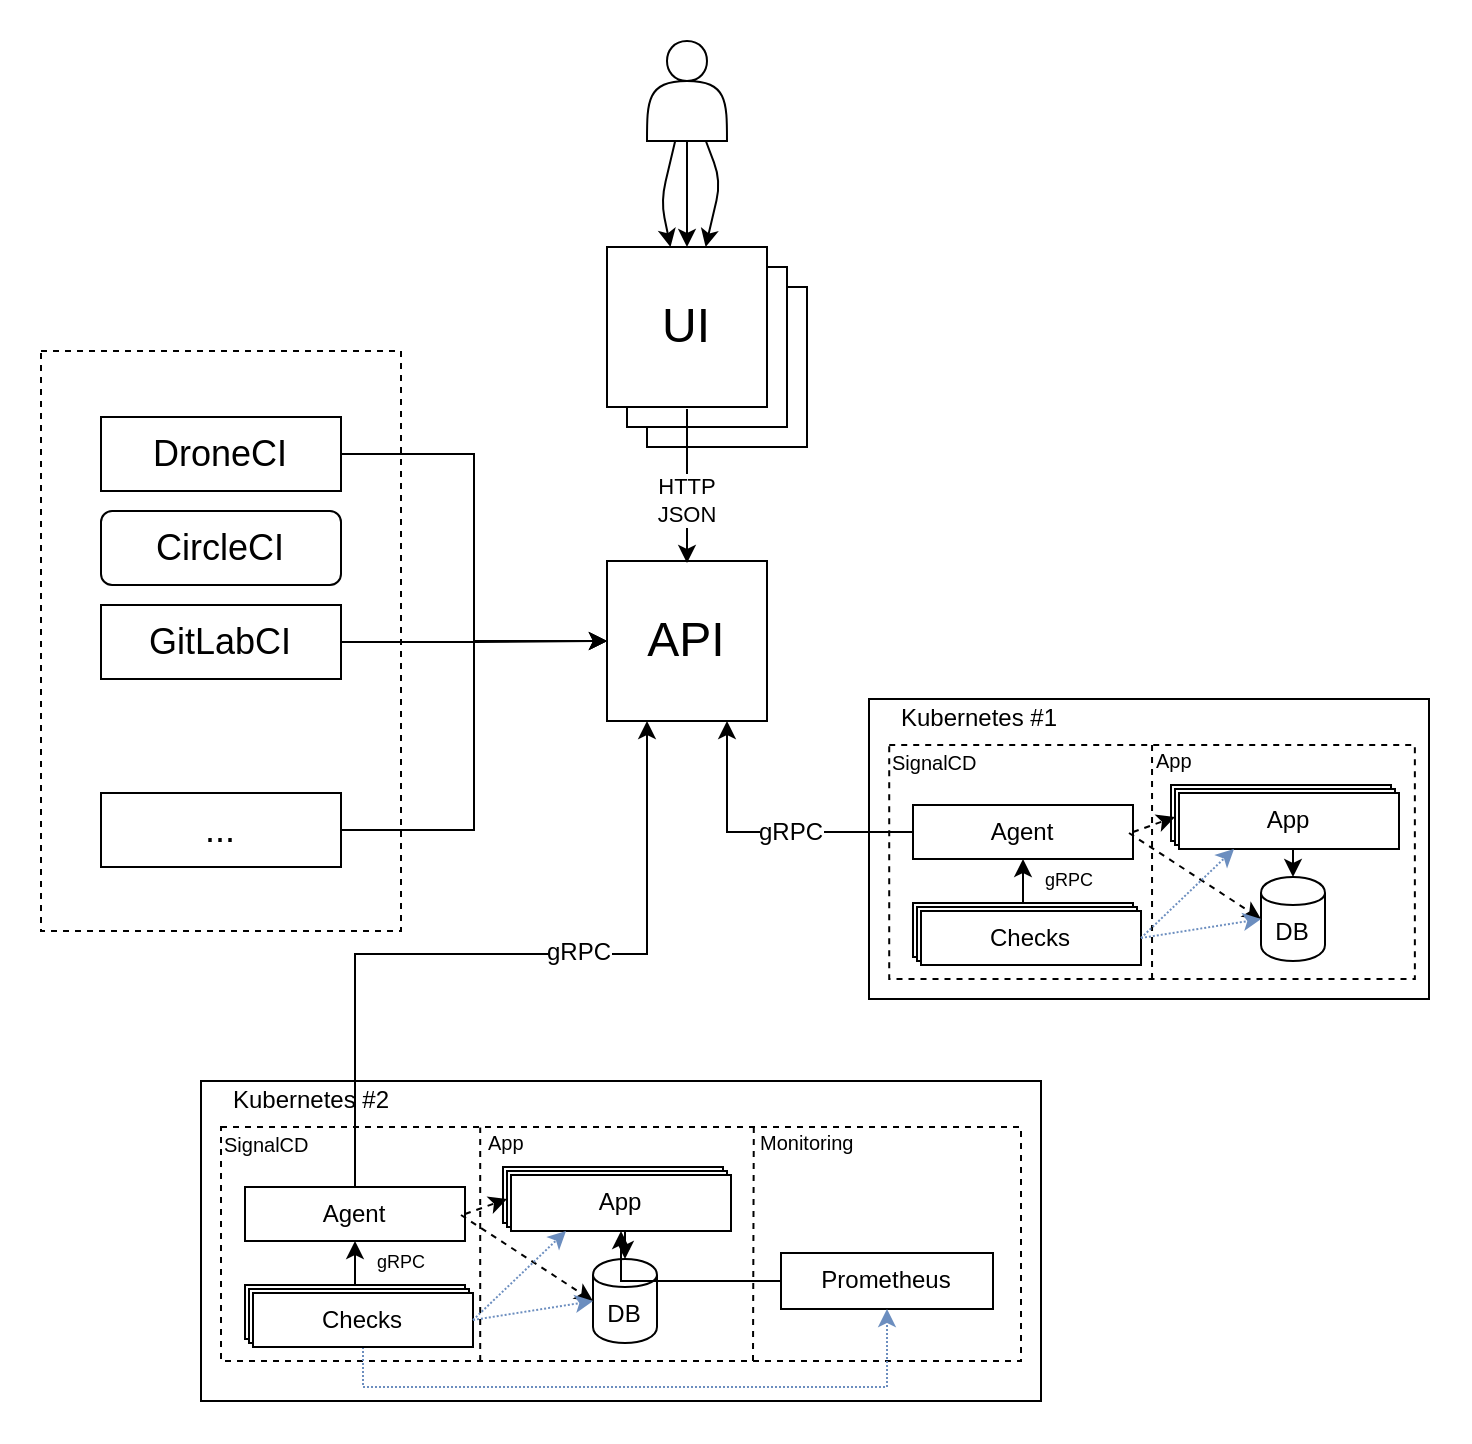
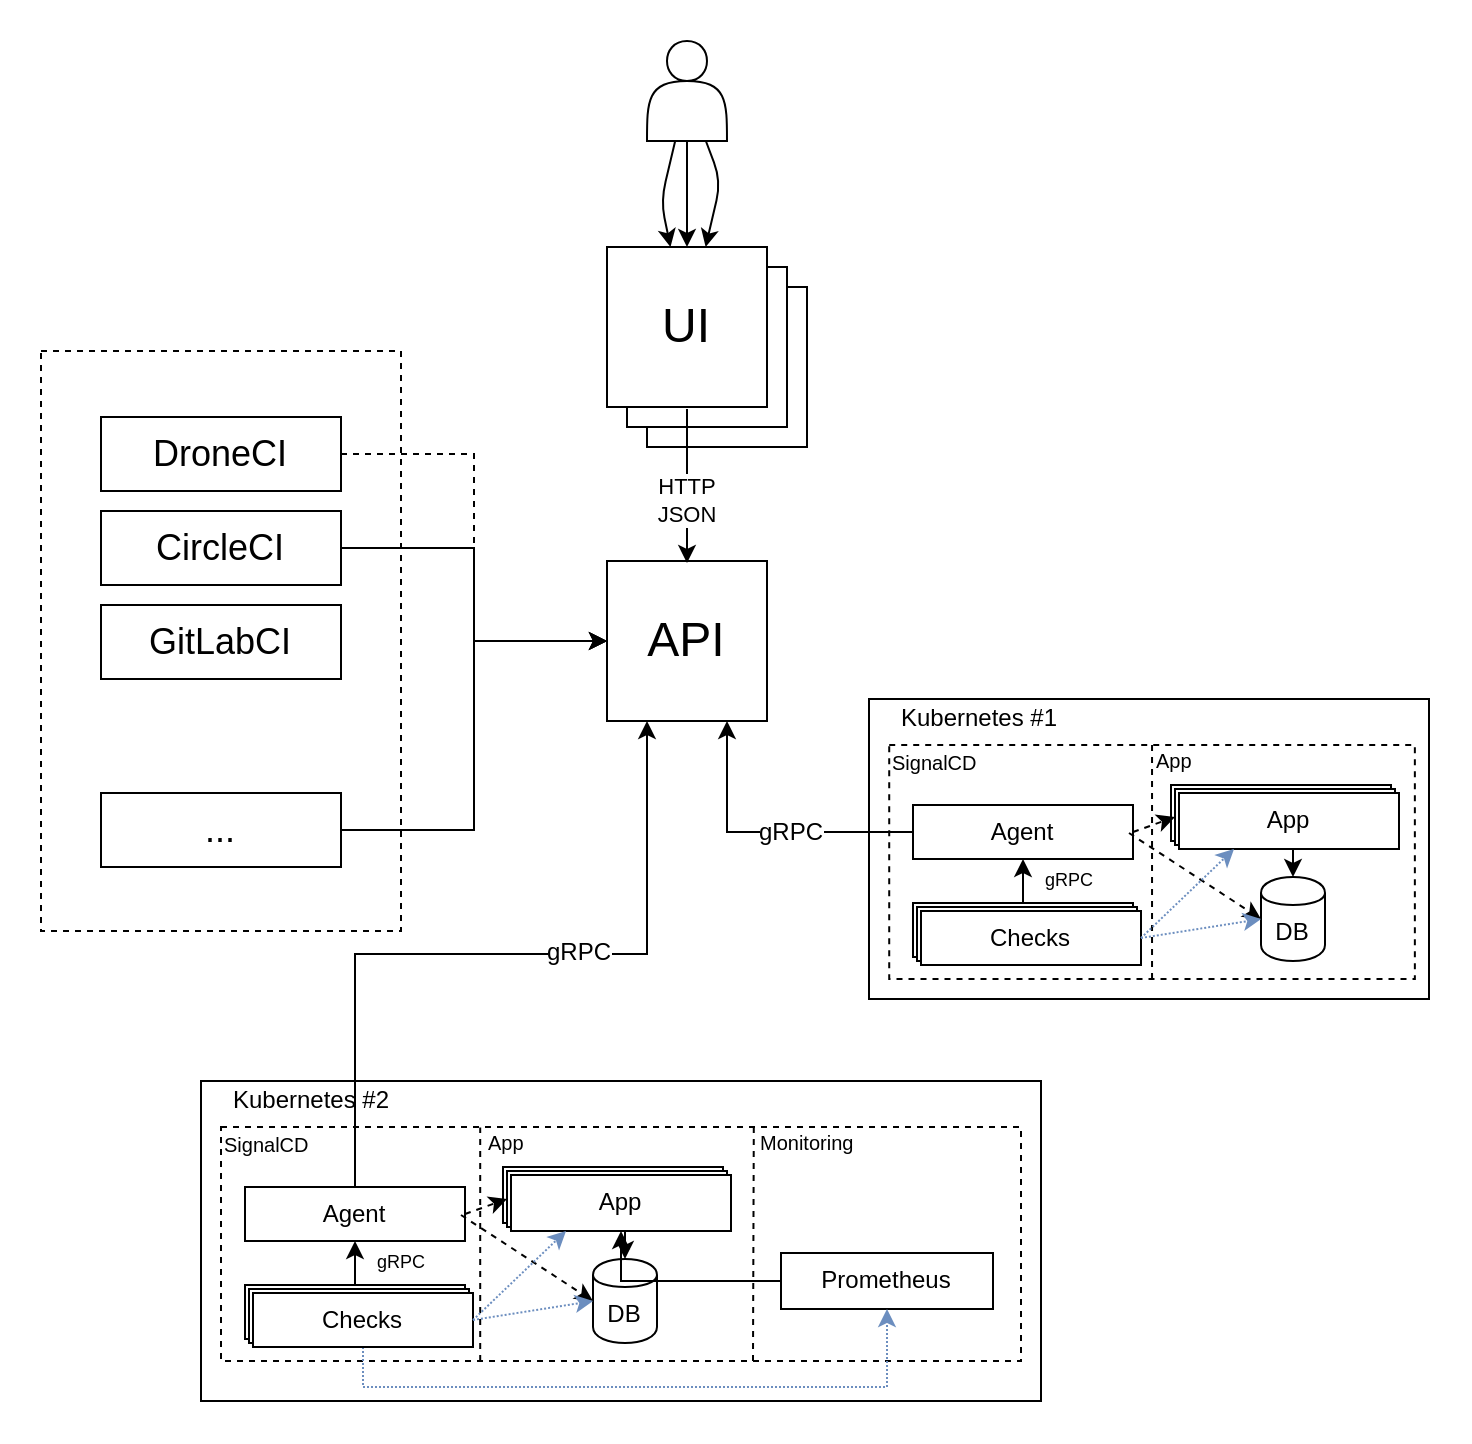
(455, 454) -> (455, 454)
(221, 548) -> (221, 548)
none -> (406, 548)
(405, 642) -> none
